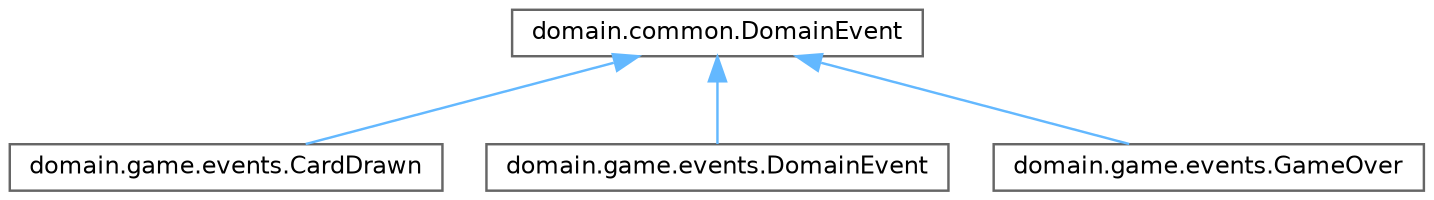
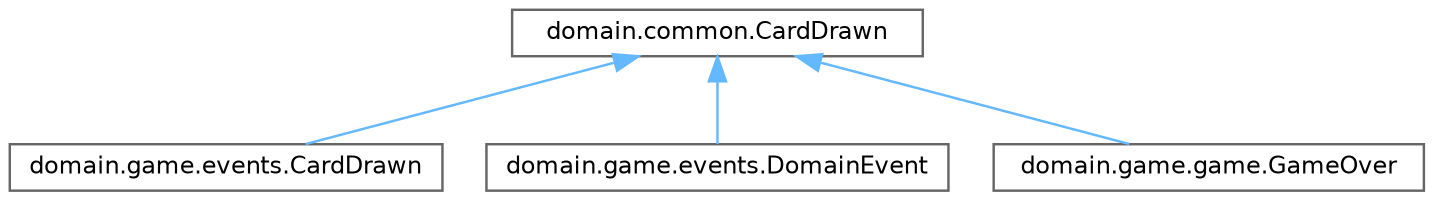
(717, 33) -> (717, 33)
(1209, 167) -> (1209, 167)
